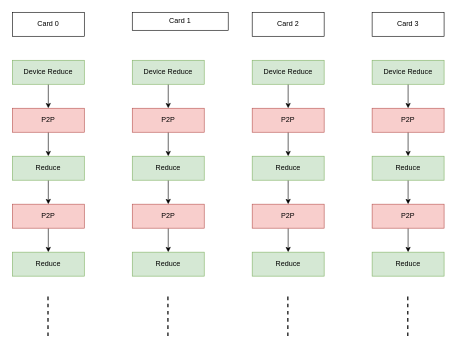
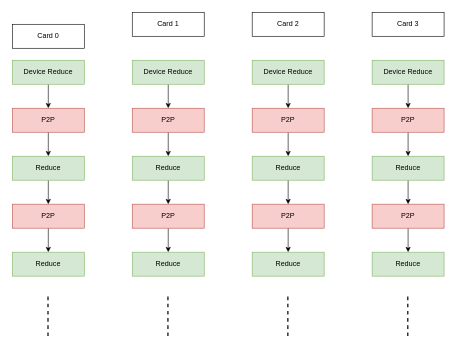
(180, 21) -> (168, 24)
(48, 24) -> (48, 36)
